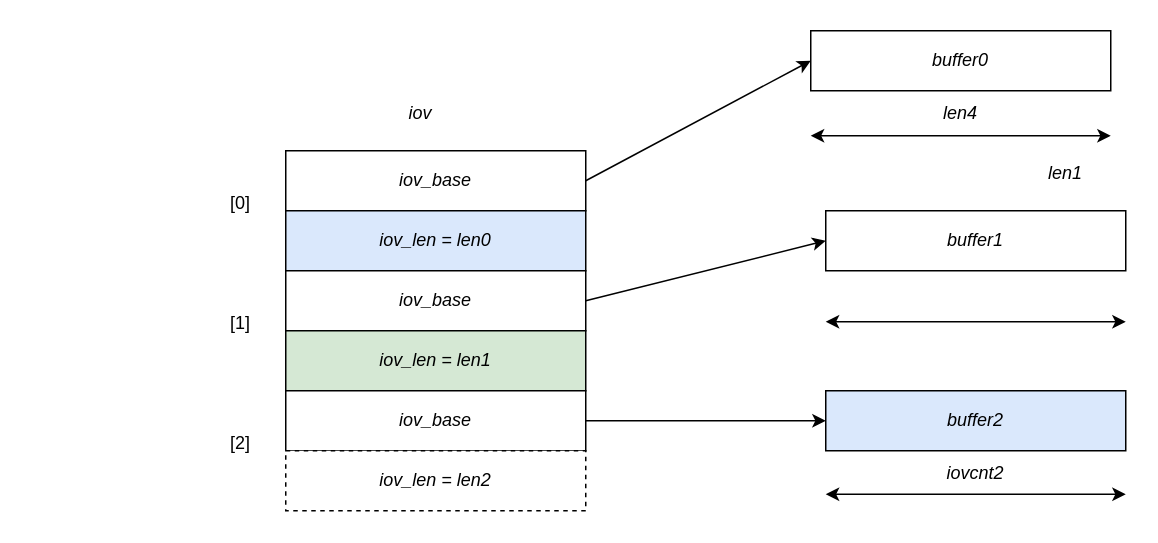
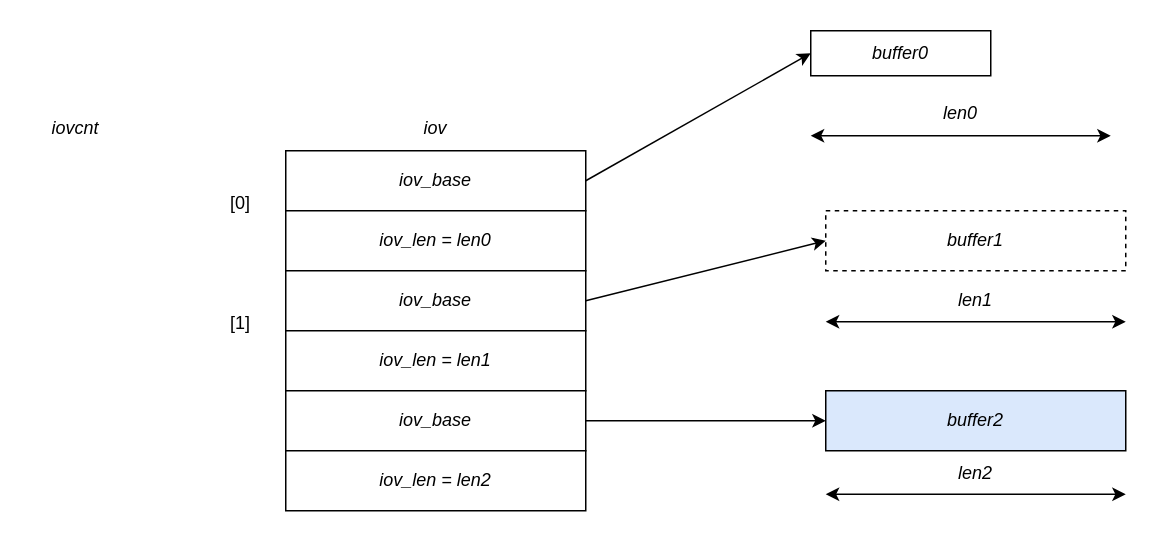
(961, 61) -> (901, 53)
(421, 113) -> (436, 128)
(961, 113) -> (961, 113)
none -> (76, 128)
(1066, 173) -> (976, 301)
(436, 241) -> (436, 241)
(976, 241) -> (976, 241)
(436, 361) -> (436, 361)
(241, 443) -> none
(976, 473) -> (976, 473)
(436, 481) -> (436, 481)
